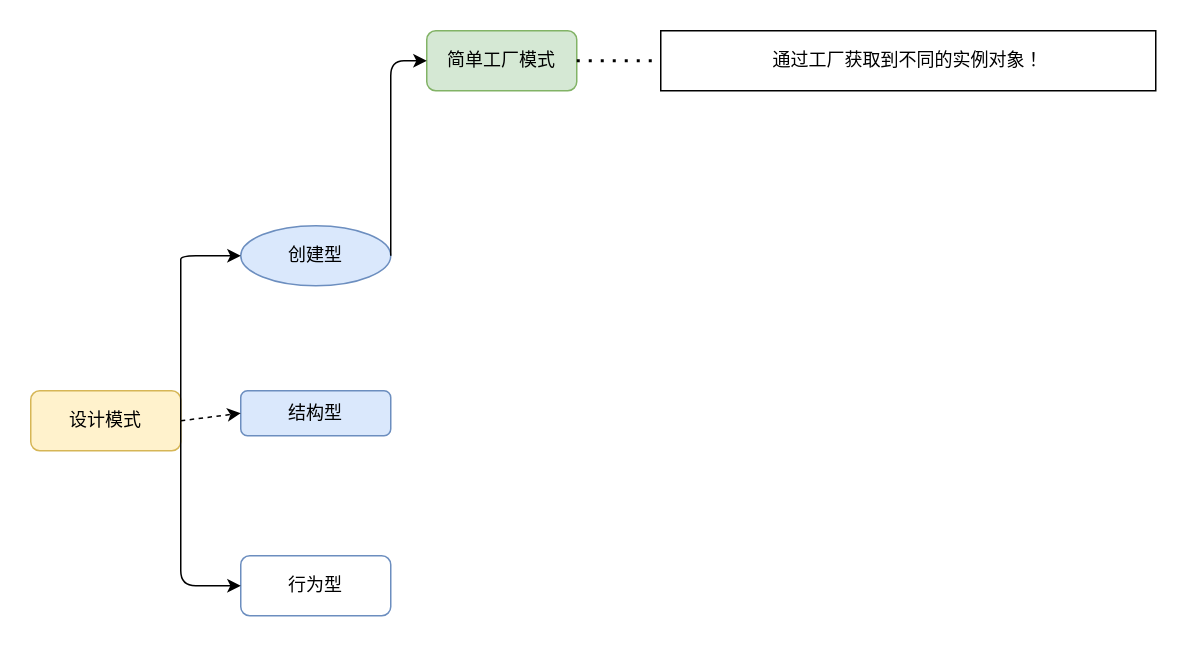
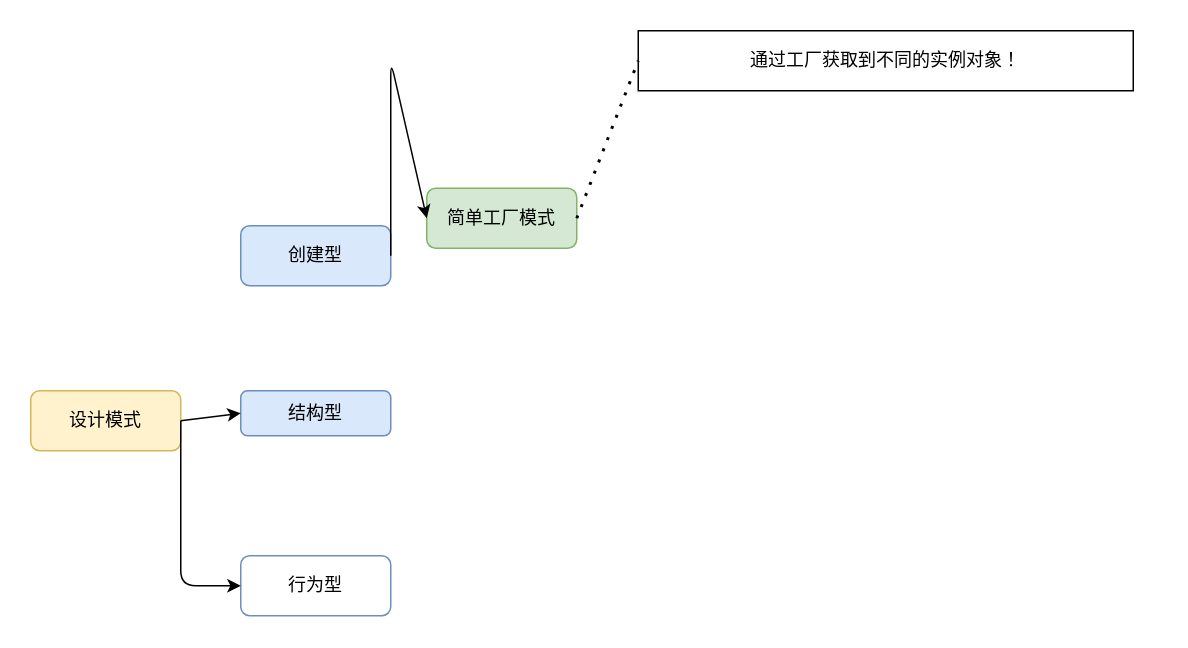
(502, 61) -> (502, 218)
(908, 61) -> (886, 61)
(316, 256) -> (316, 256)
(181, 318) -> none
(204, 418) -> (204, 418)
